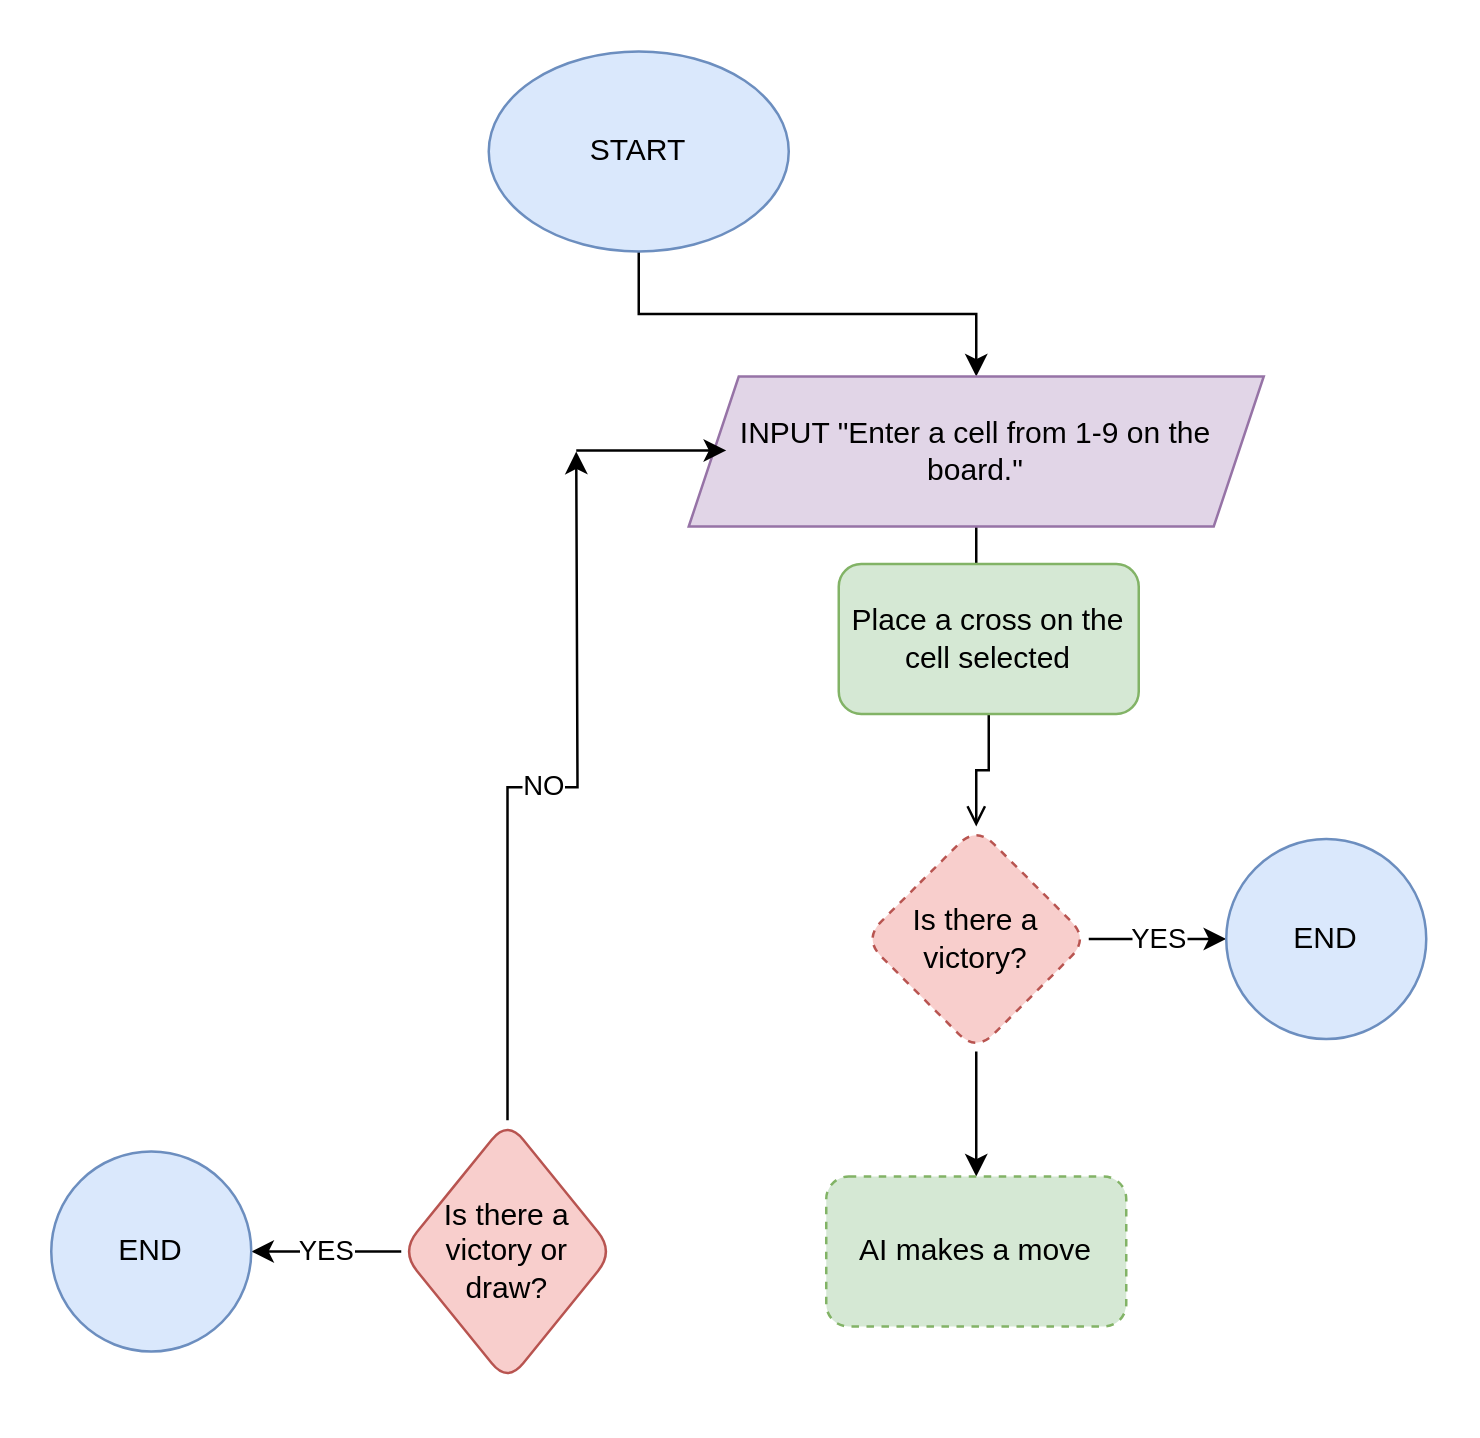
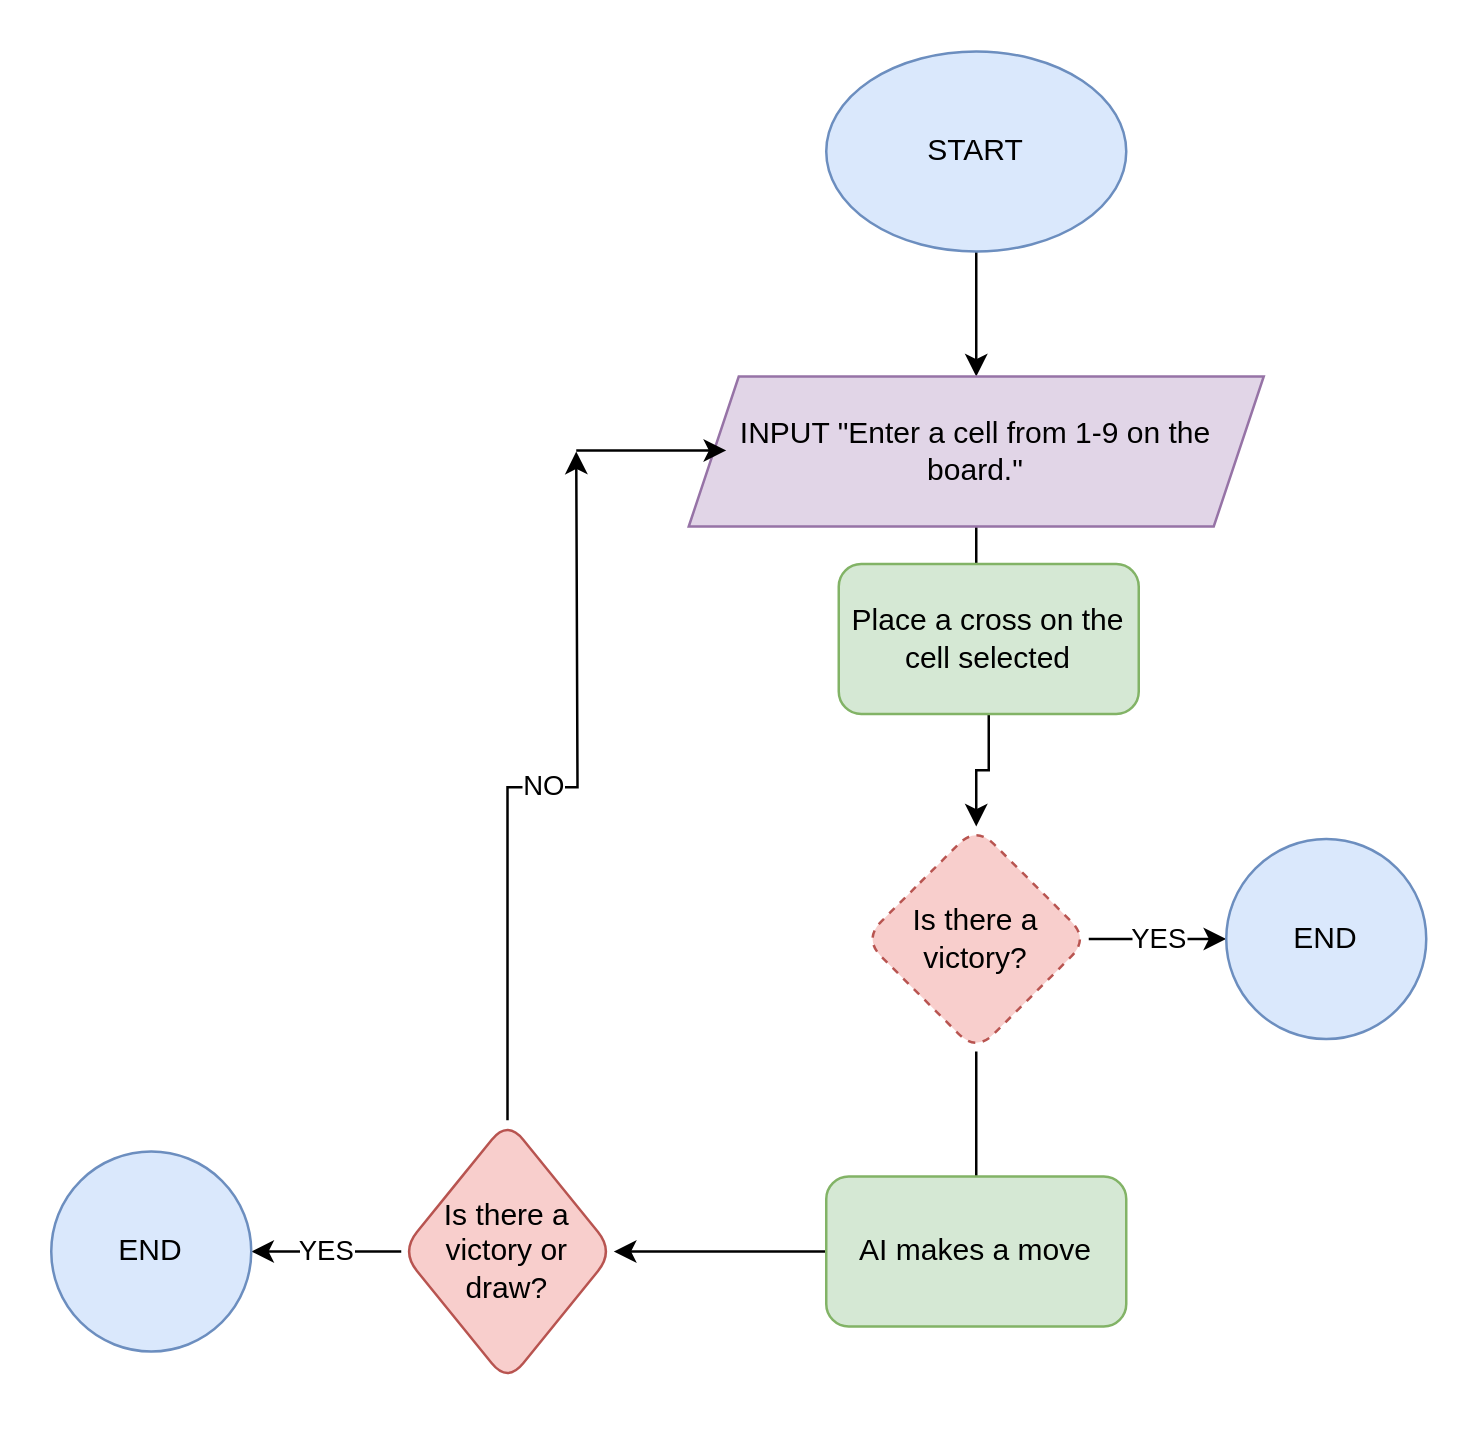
(639, 151) -> (976, 151)
(976, 813) -> (976, 808)
(976, 1158) -> (976, 1166)
none -> (728, 1251)
(976, 1251) -> (976, 1251)
